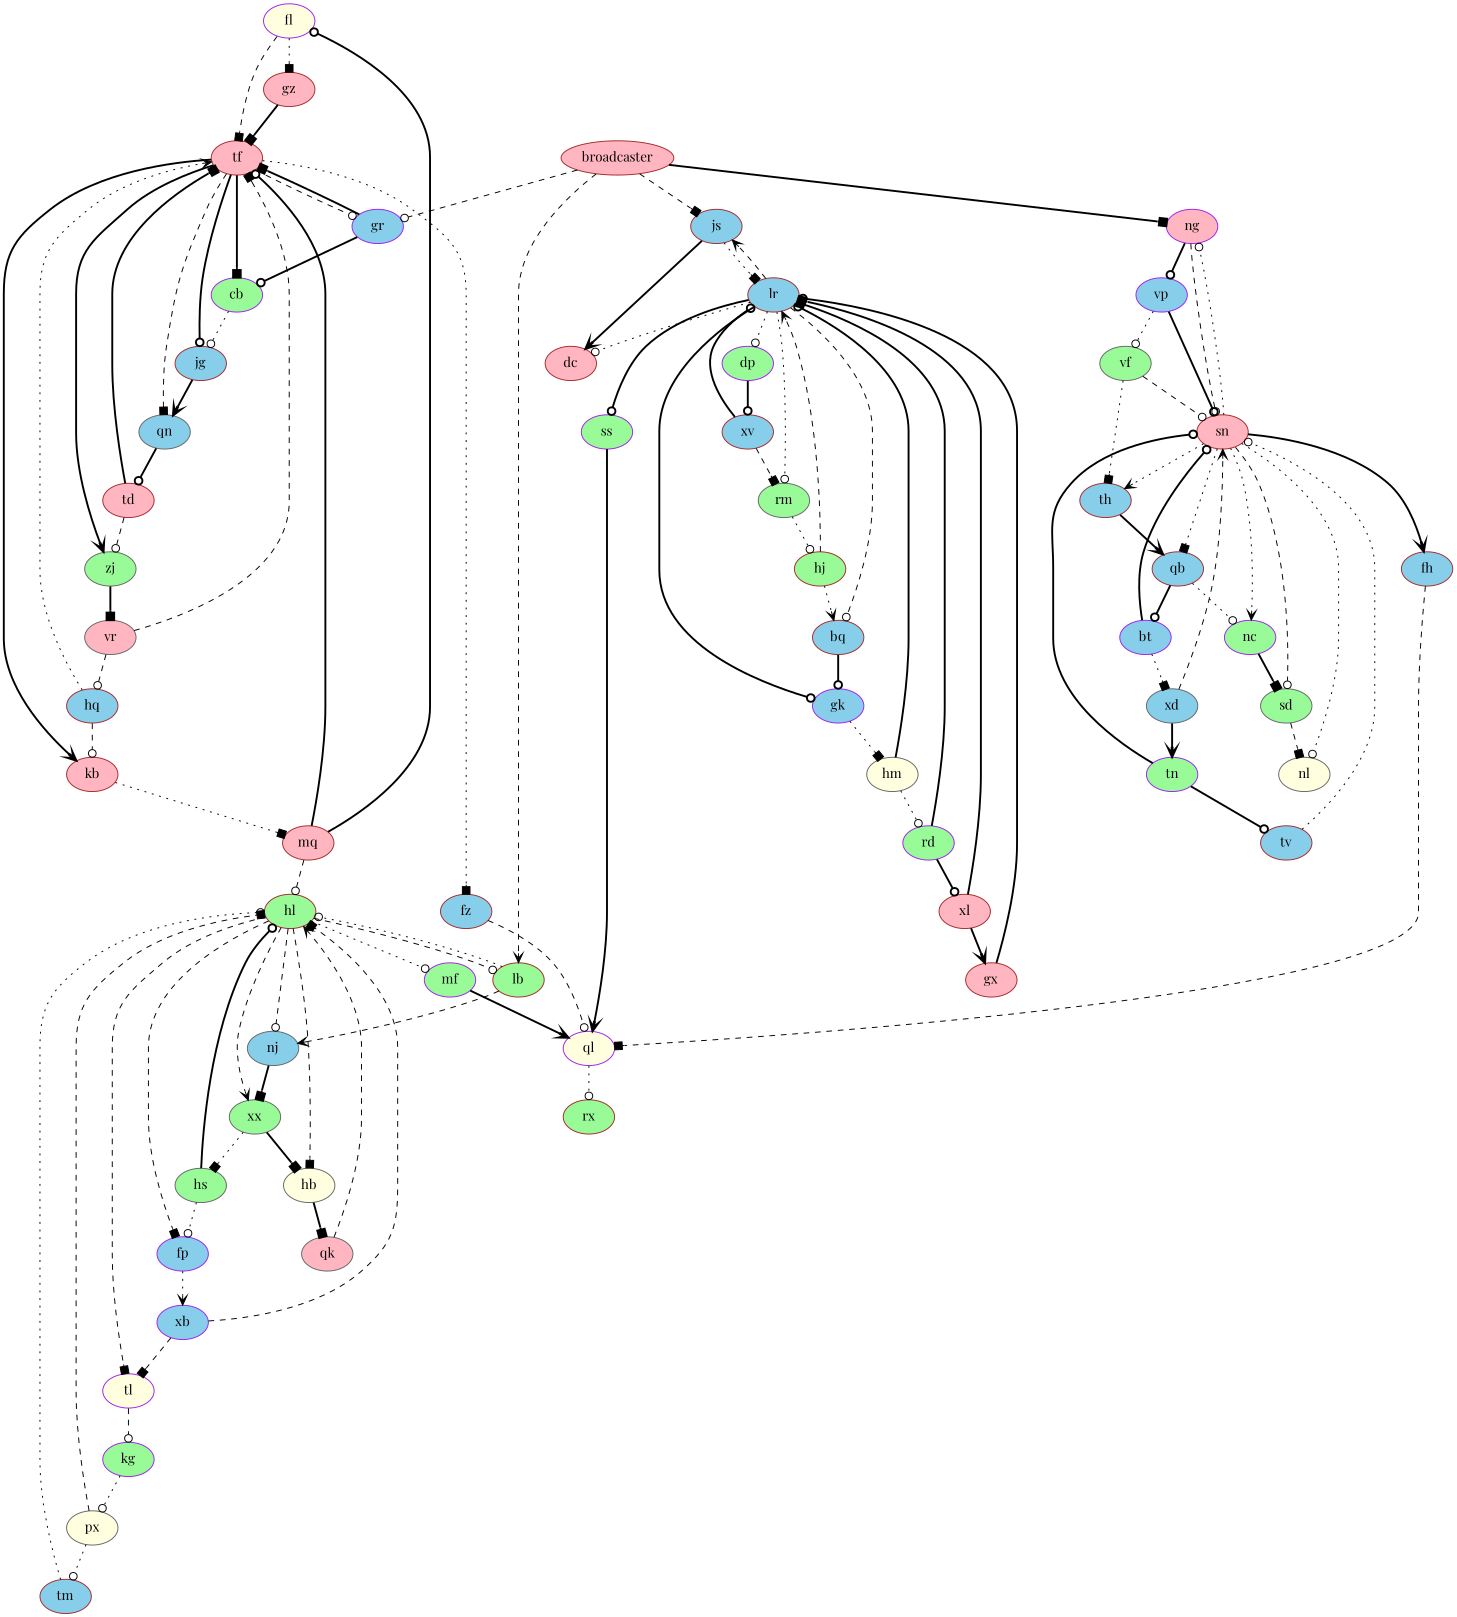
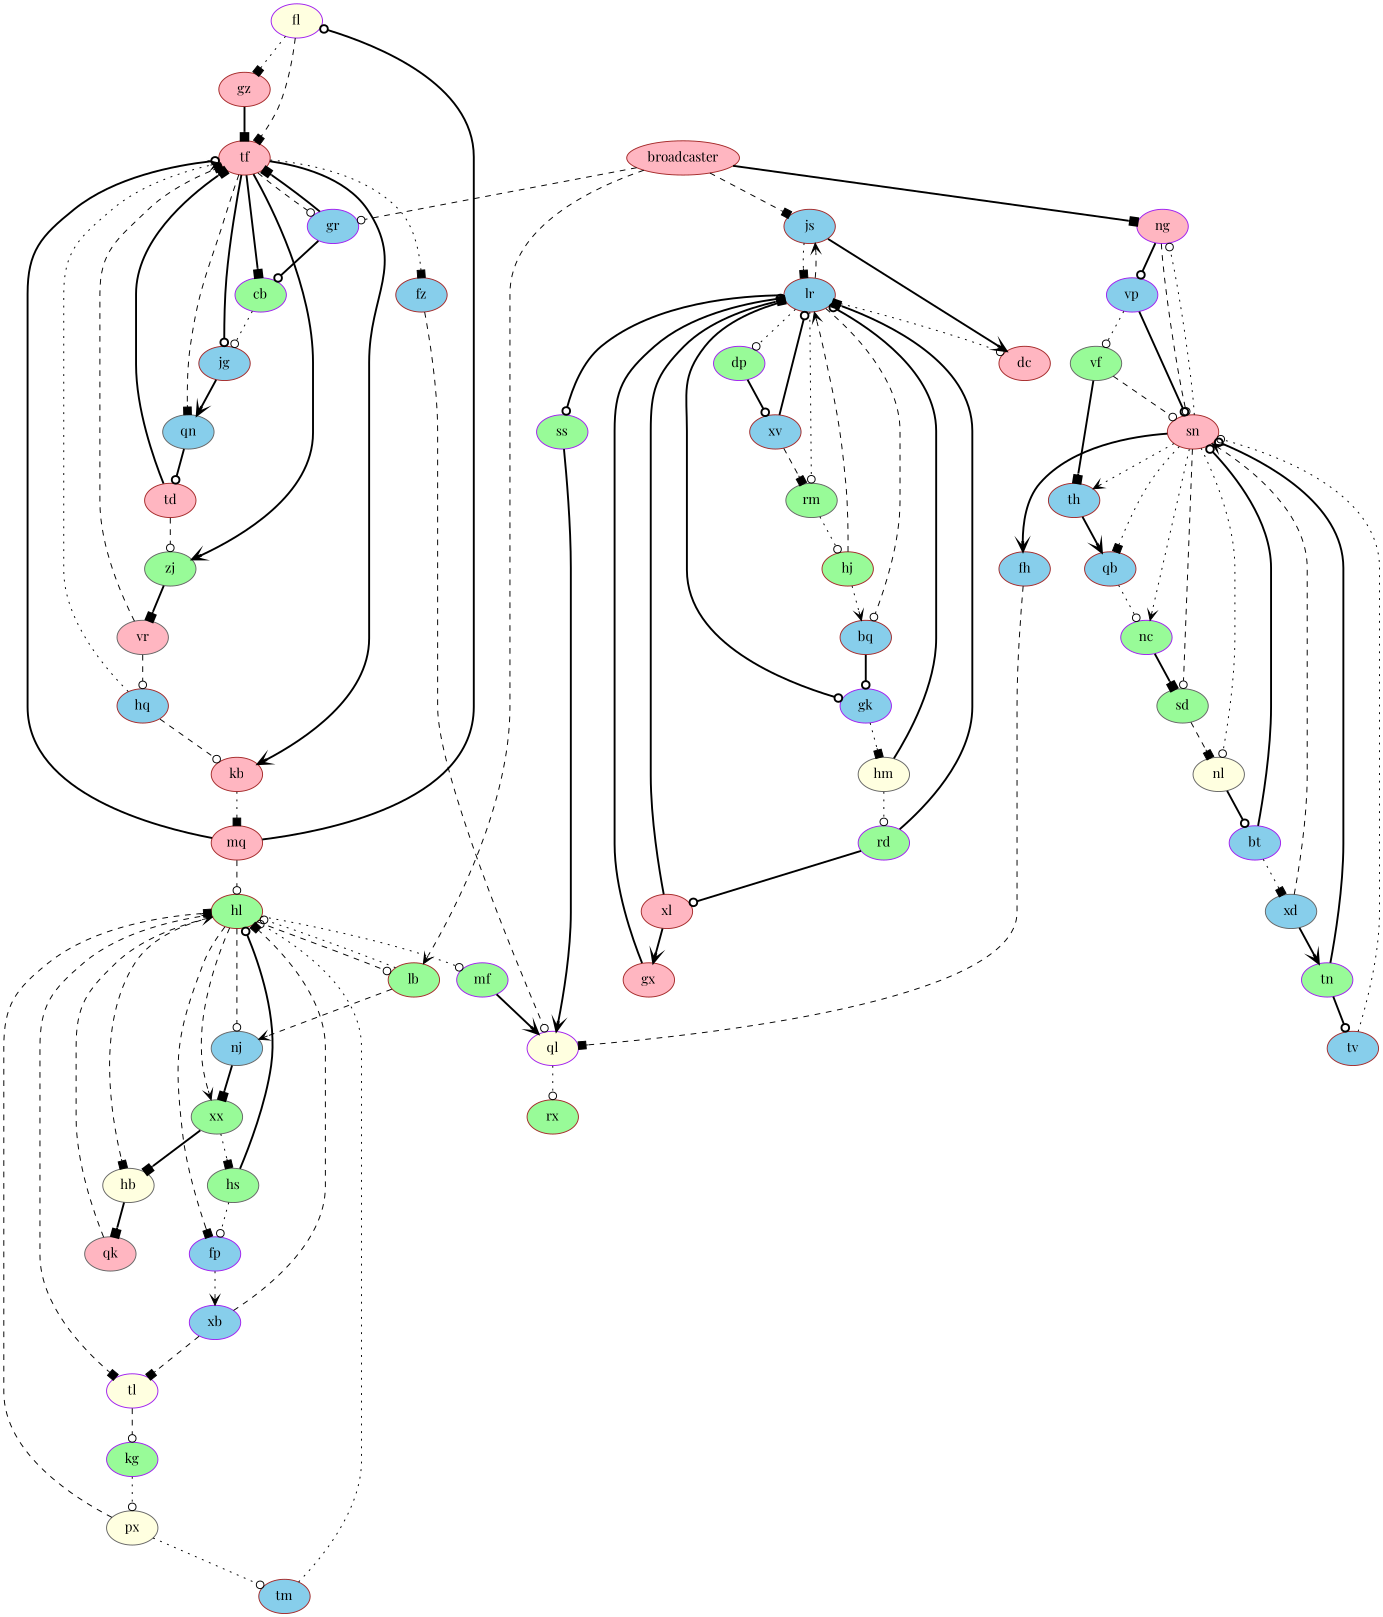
(1116, 427) -> (1086, 427)
(1163, 600) -> (1235, 805)
